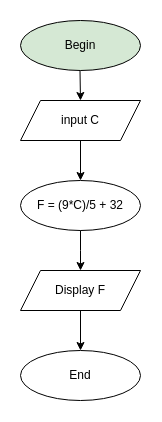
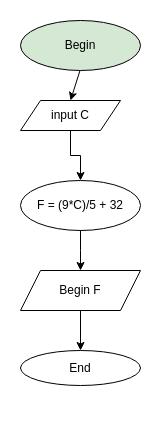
(81, 121) -> (71, 116)
(81, 291) -> (81, 291)
(81, 376) -> (81, 368)
